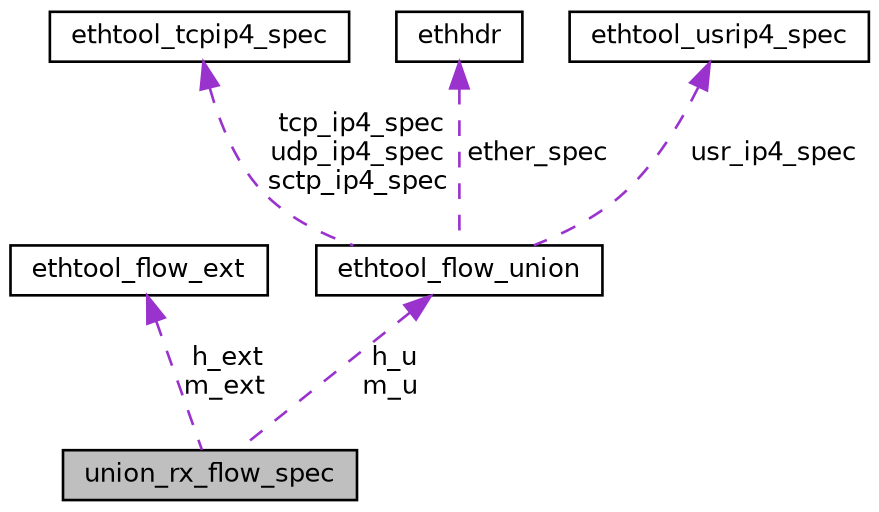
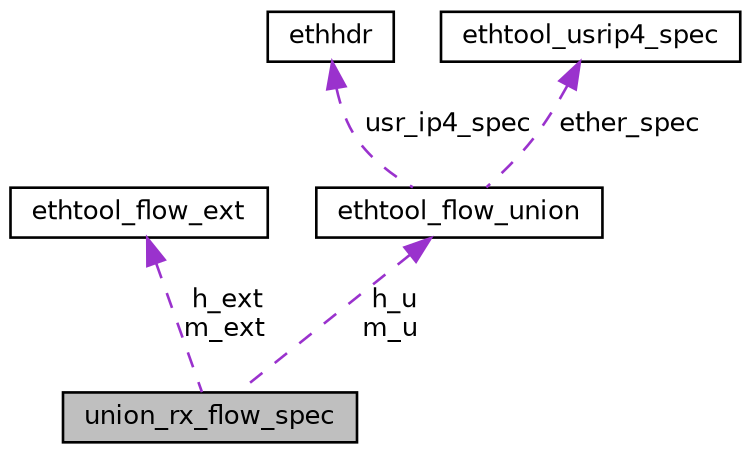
(200, 37) -> none
(534, 154) -> (445, 125)
(770, 154) -> (626, 125)
